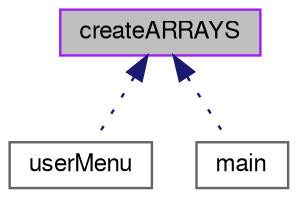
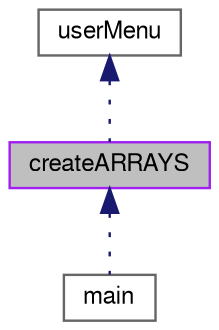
(114, 109) -> (110, 111)
